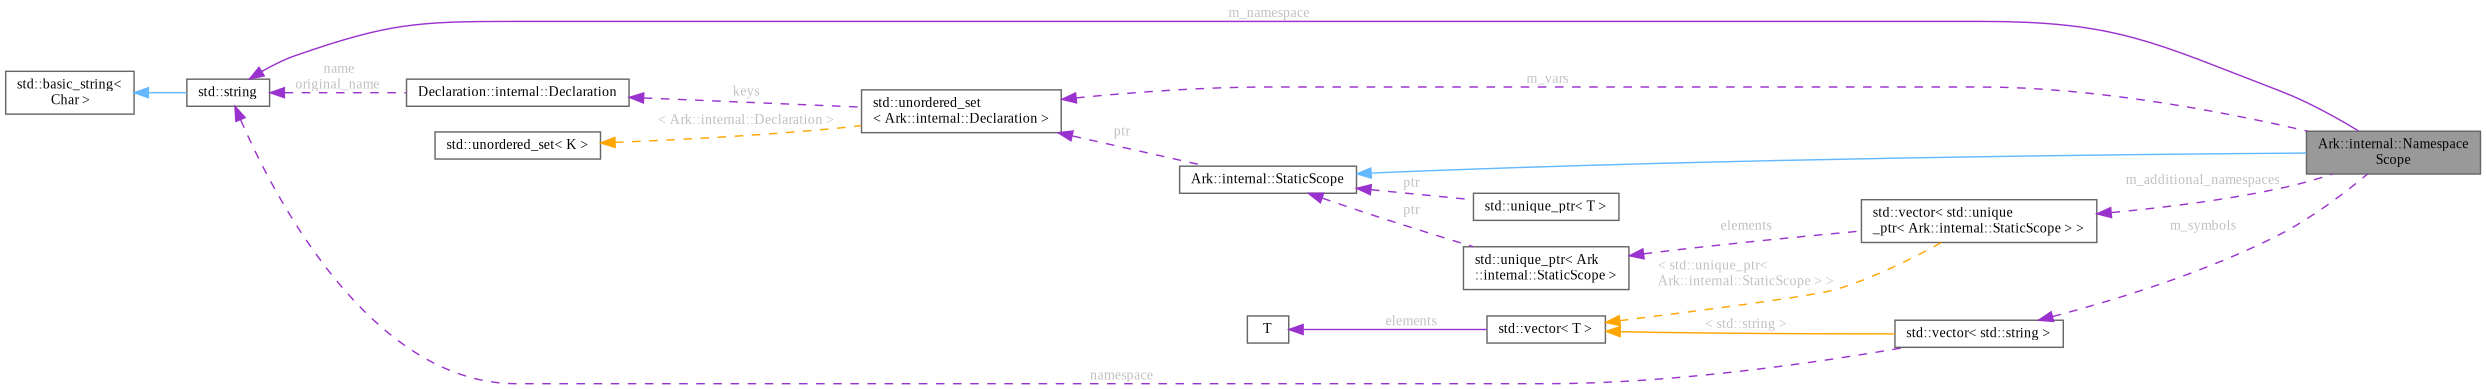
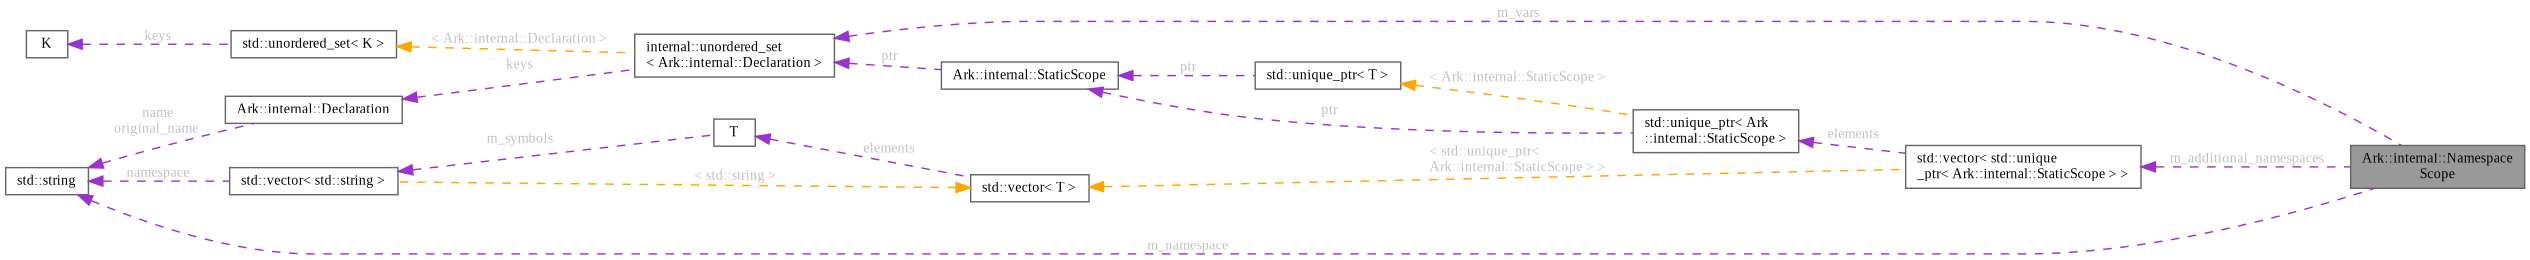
(1316, 21) -> (1233, 254)
none -> (47, 44)
(70, 93) -> none
(518, 93) -> (314, 110)
none -> (1524, 99)
(961, 111) -> (735, 56)
(1839, 159) -> none
(2218, 262) -> (563, 152)
(1395, 329) -> (870, 158)
(1757, 333) -> (677, 185)
